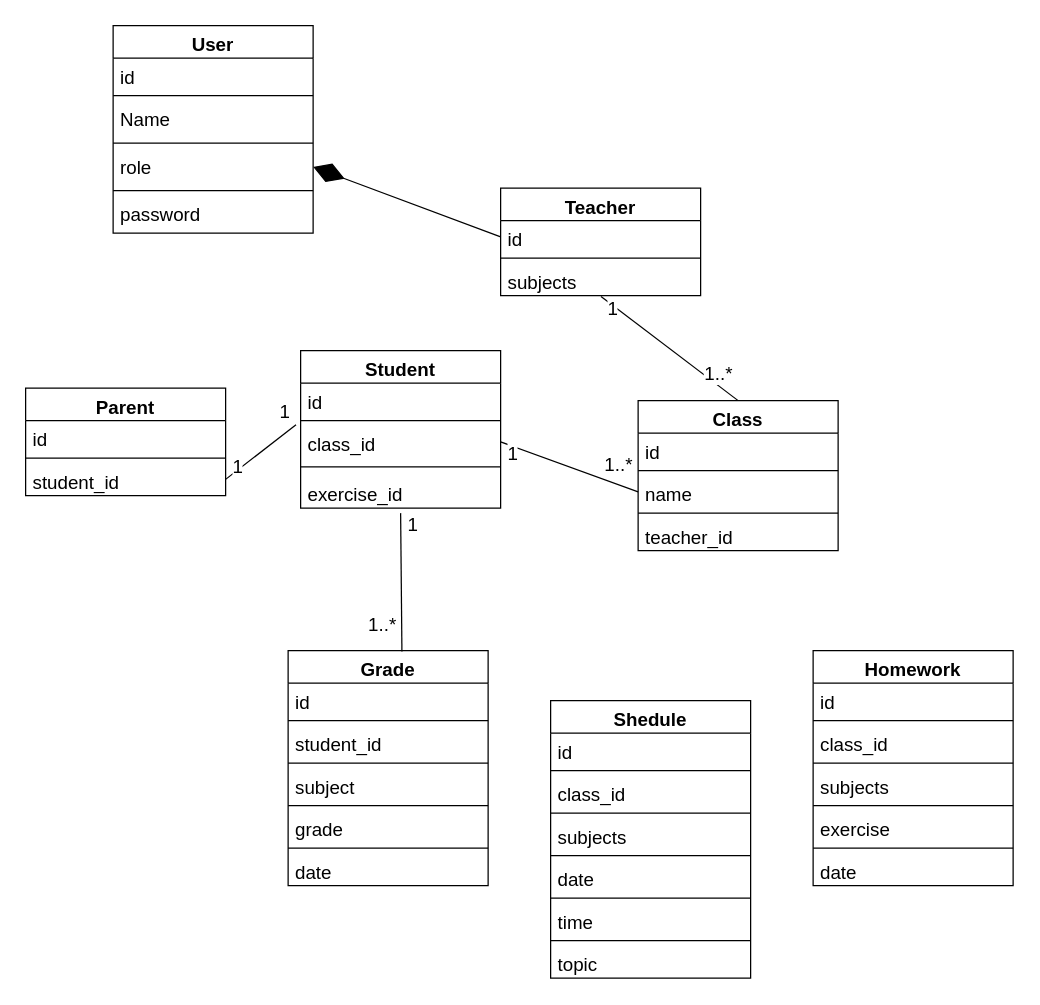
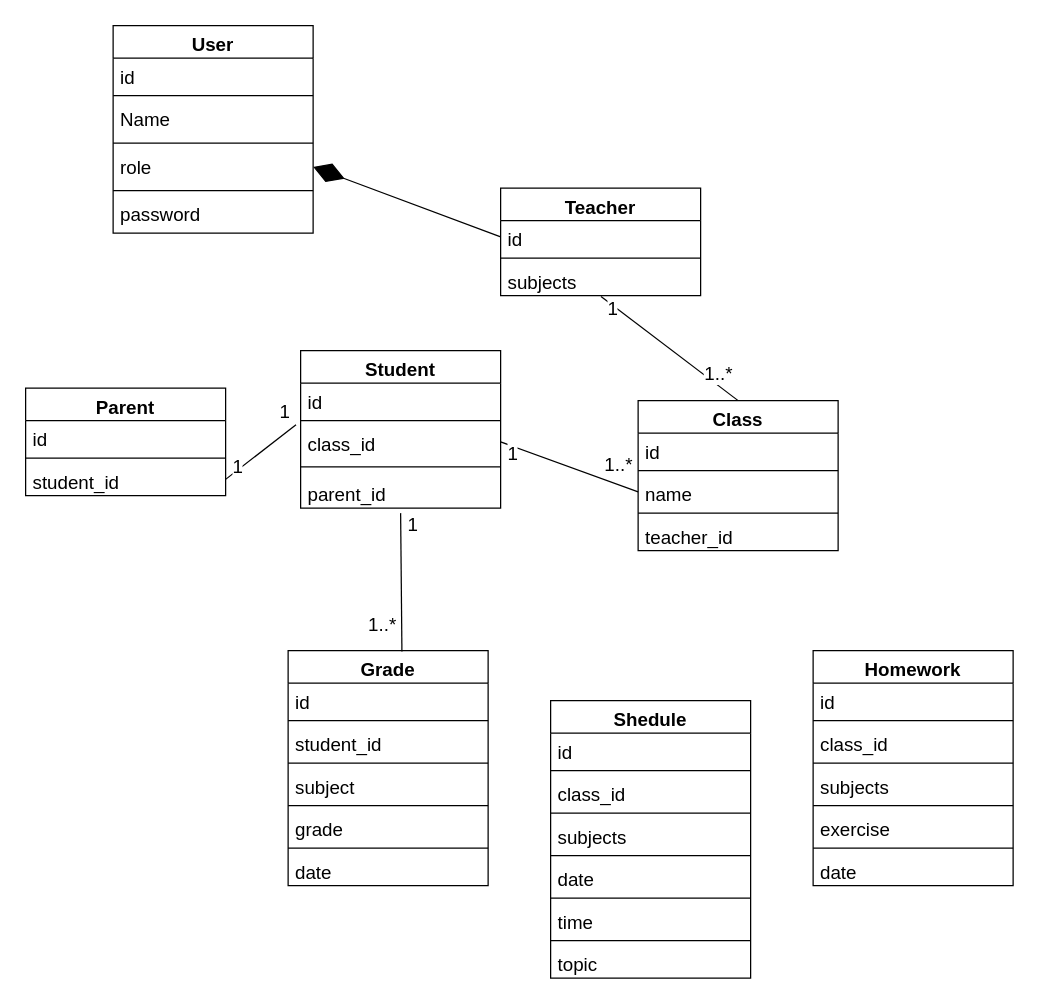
(361, 496) -> (353, 496)
